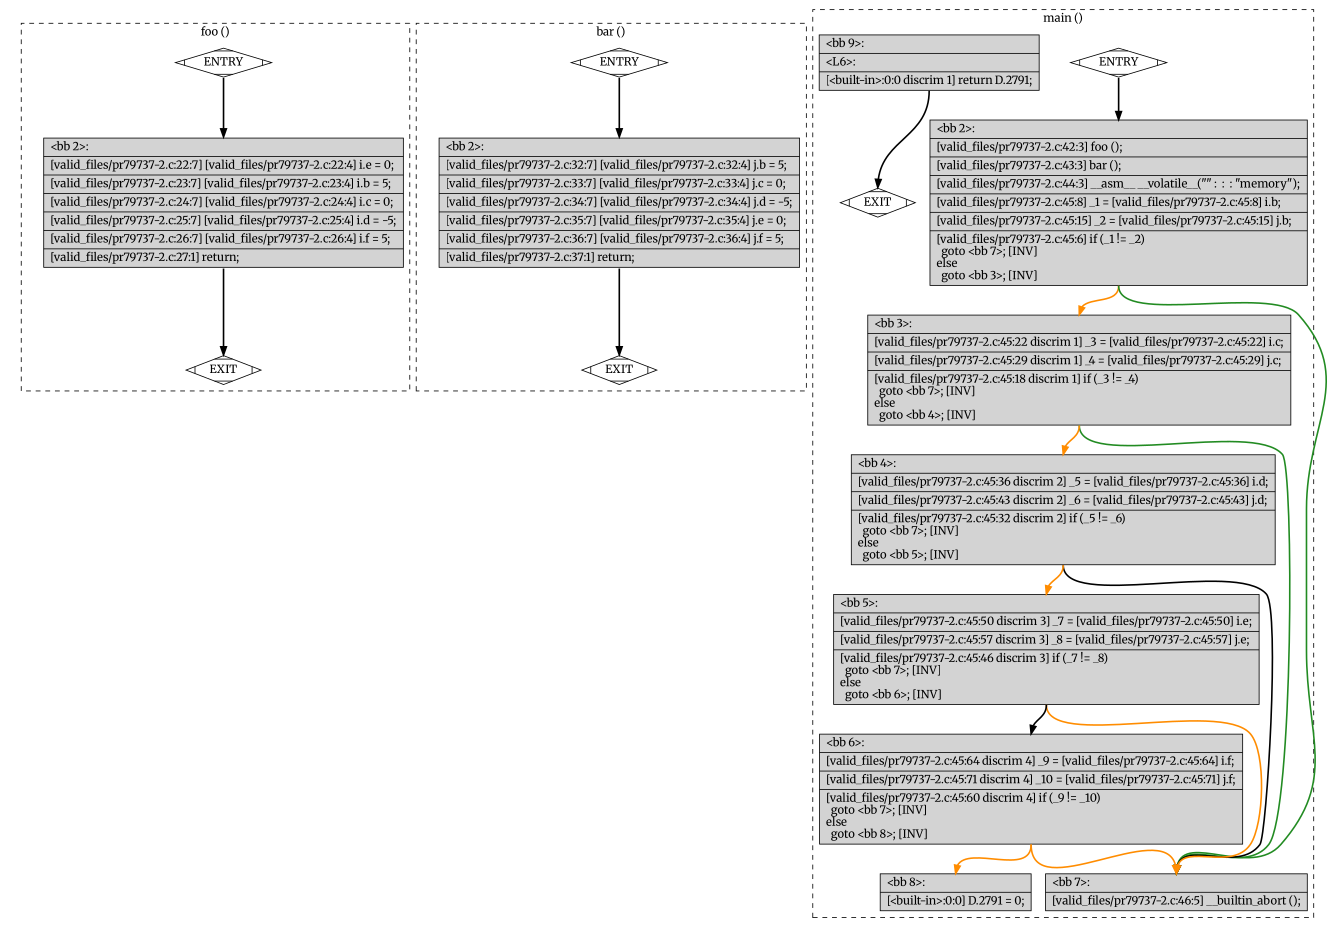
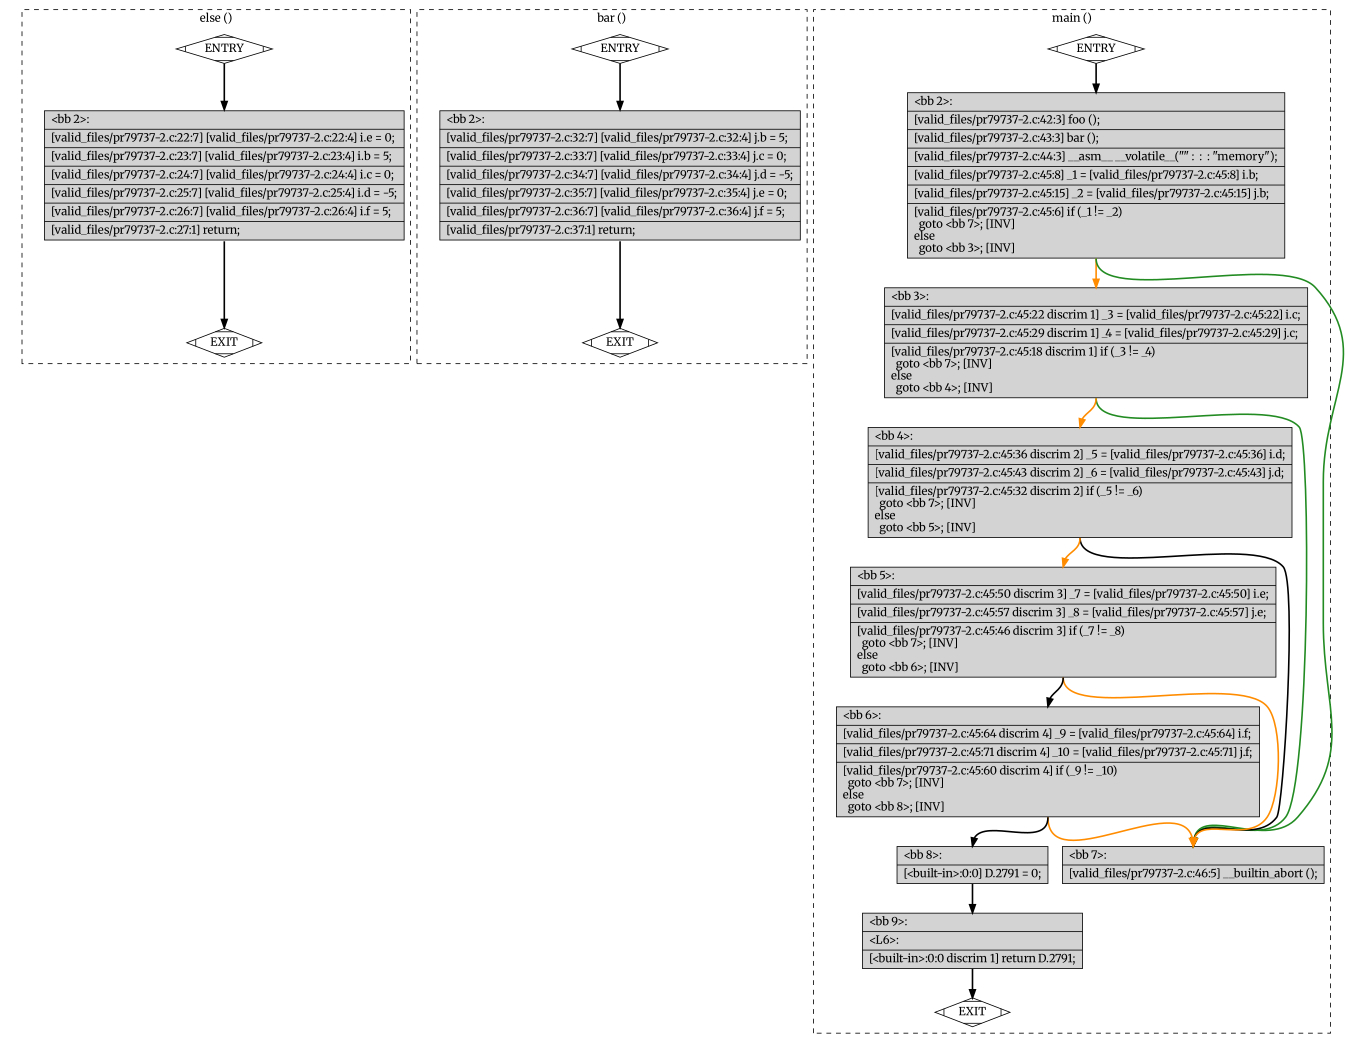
(216, 33) -> (216, 19)
(997, 859) -> (1014, 832)
none -> (972, 894)
